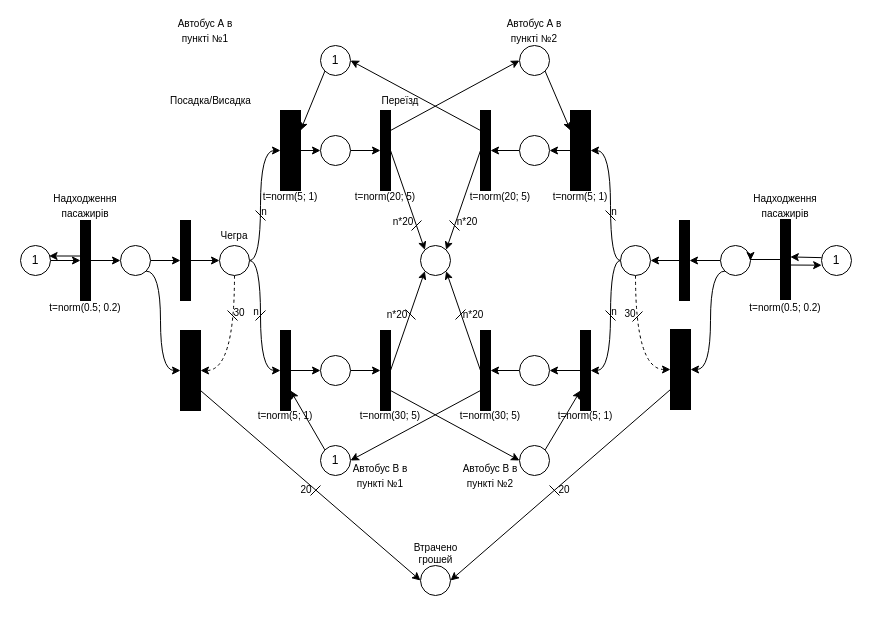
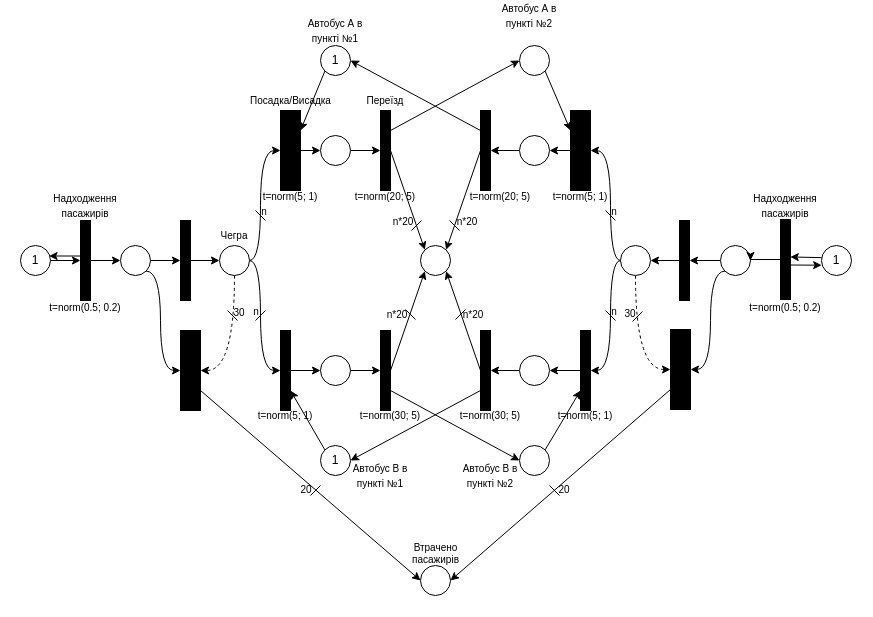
(206, 31) -> (336, 31)
(535, 31) -> (530, 16)
(211, 101) -> (291, 101)
(401, 101) -> (386, 101)
(436, 555) -> (436, 555)
